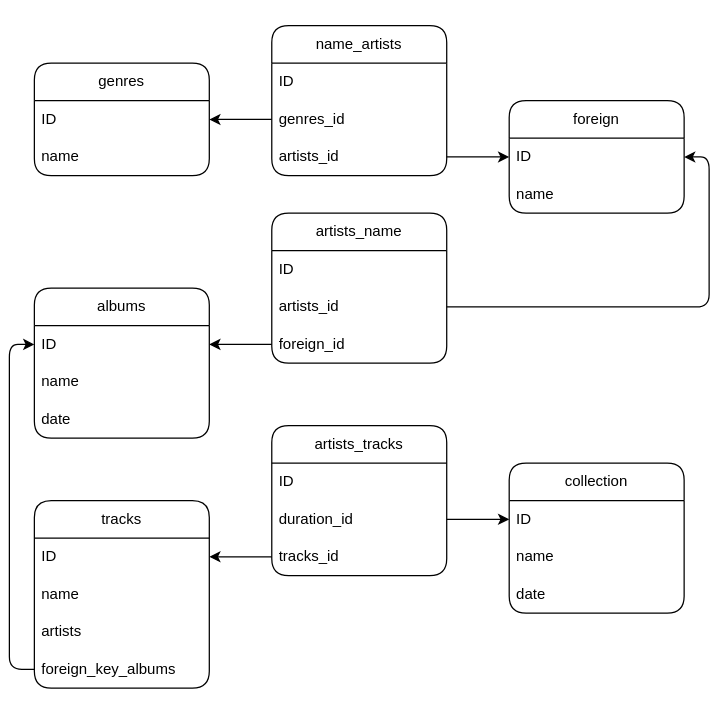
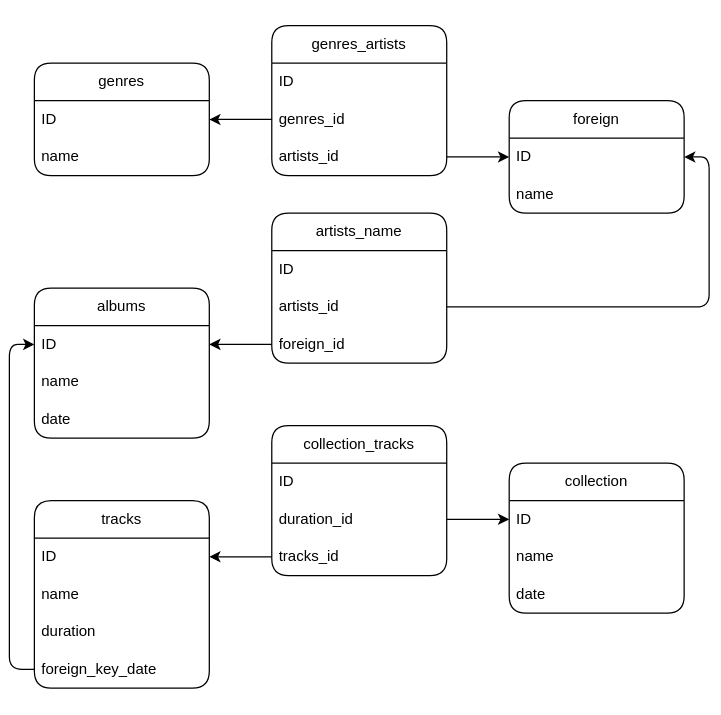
(359, 44) -> (359, 44)
(359, 444) -> (359, 444)
(69, 632) -> (74, 632)
(114, 669) -> (107, 669)
